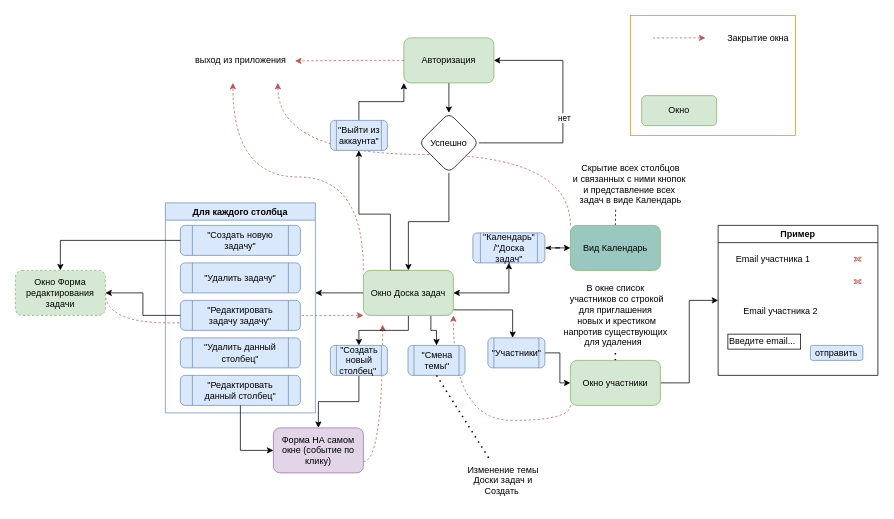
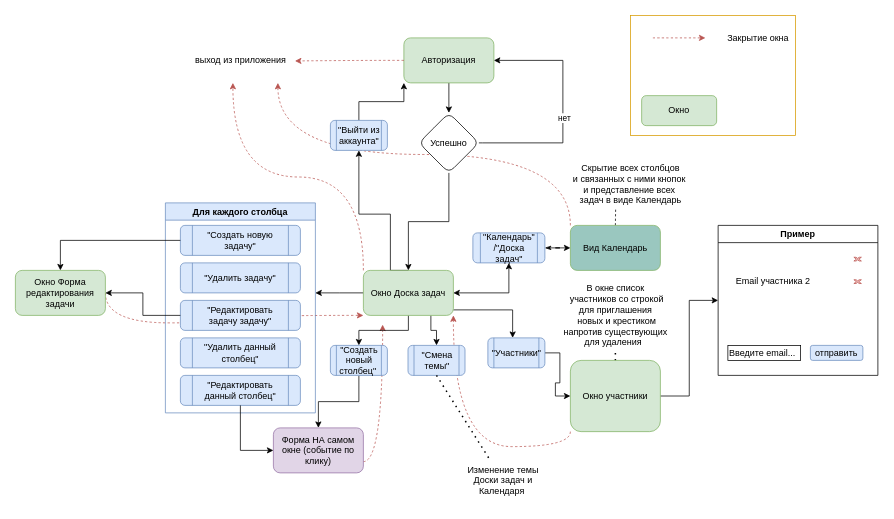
(773, 259) -> none
(60, 293) -> (60, 293)
(780, 312) -> (773, 282)
(764, 342) -> (764, 353)
(615, 383) -> (615, 396)
(503, 480) -> (503, 480)
